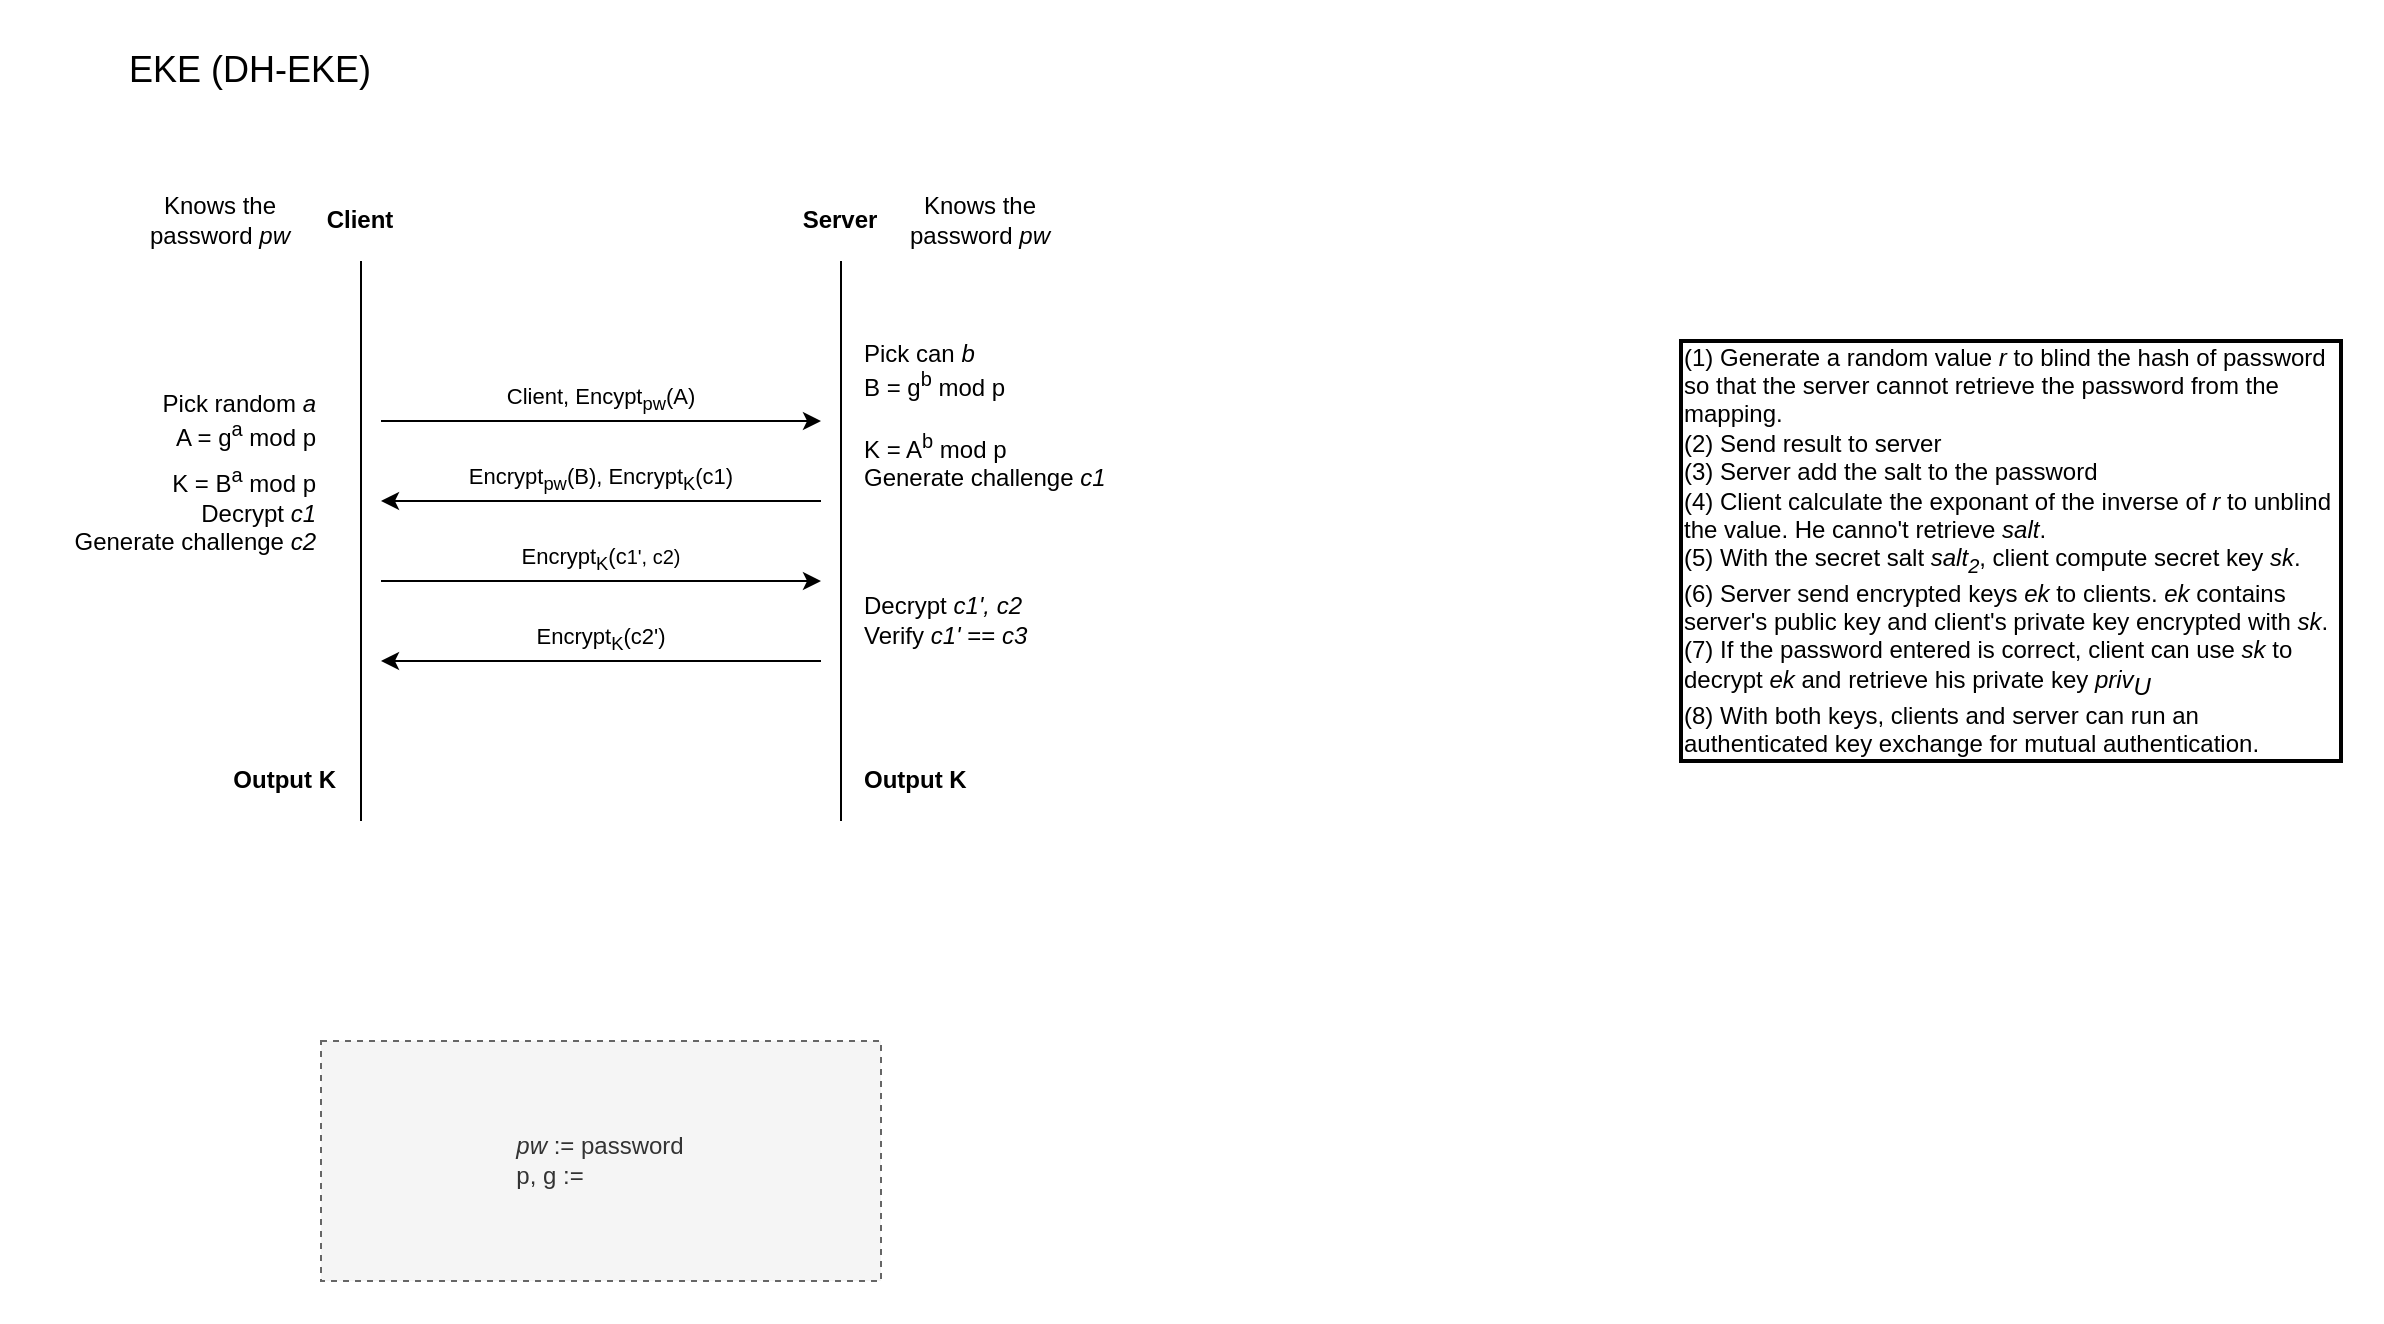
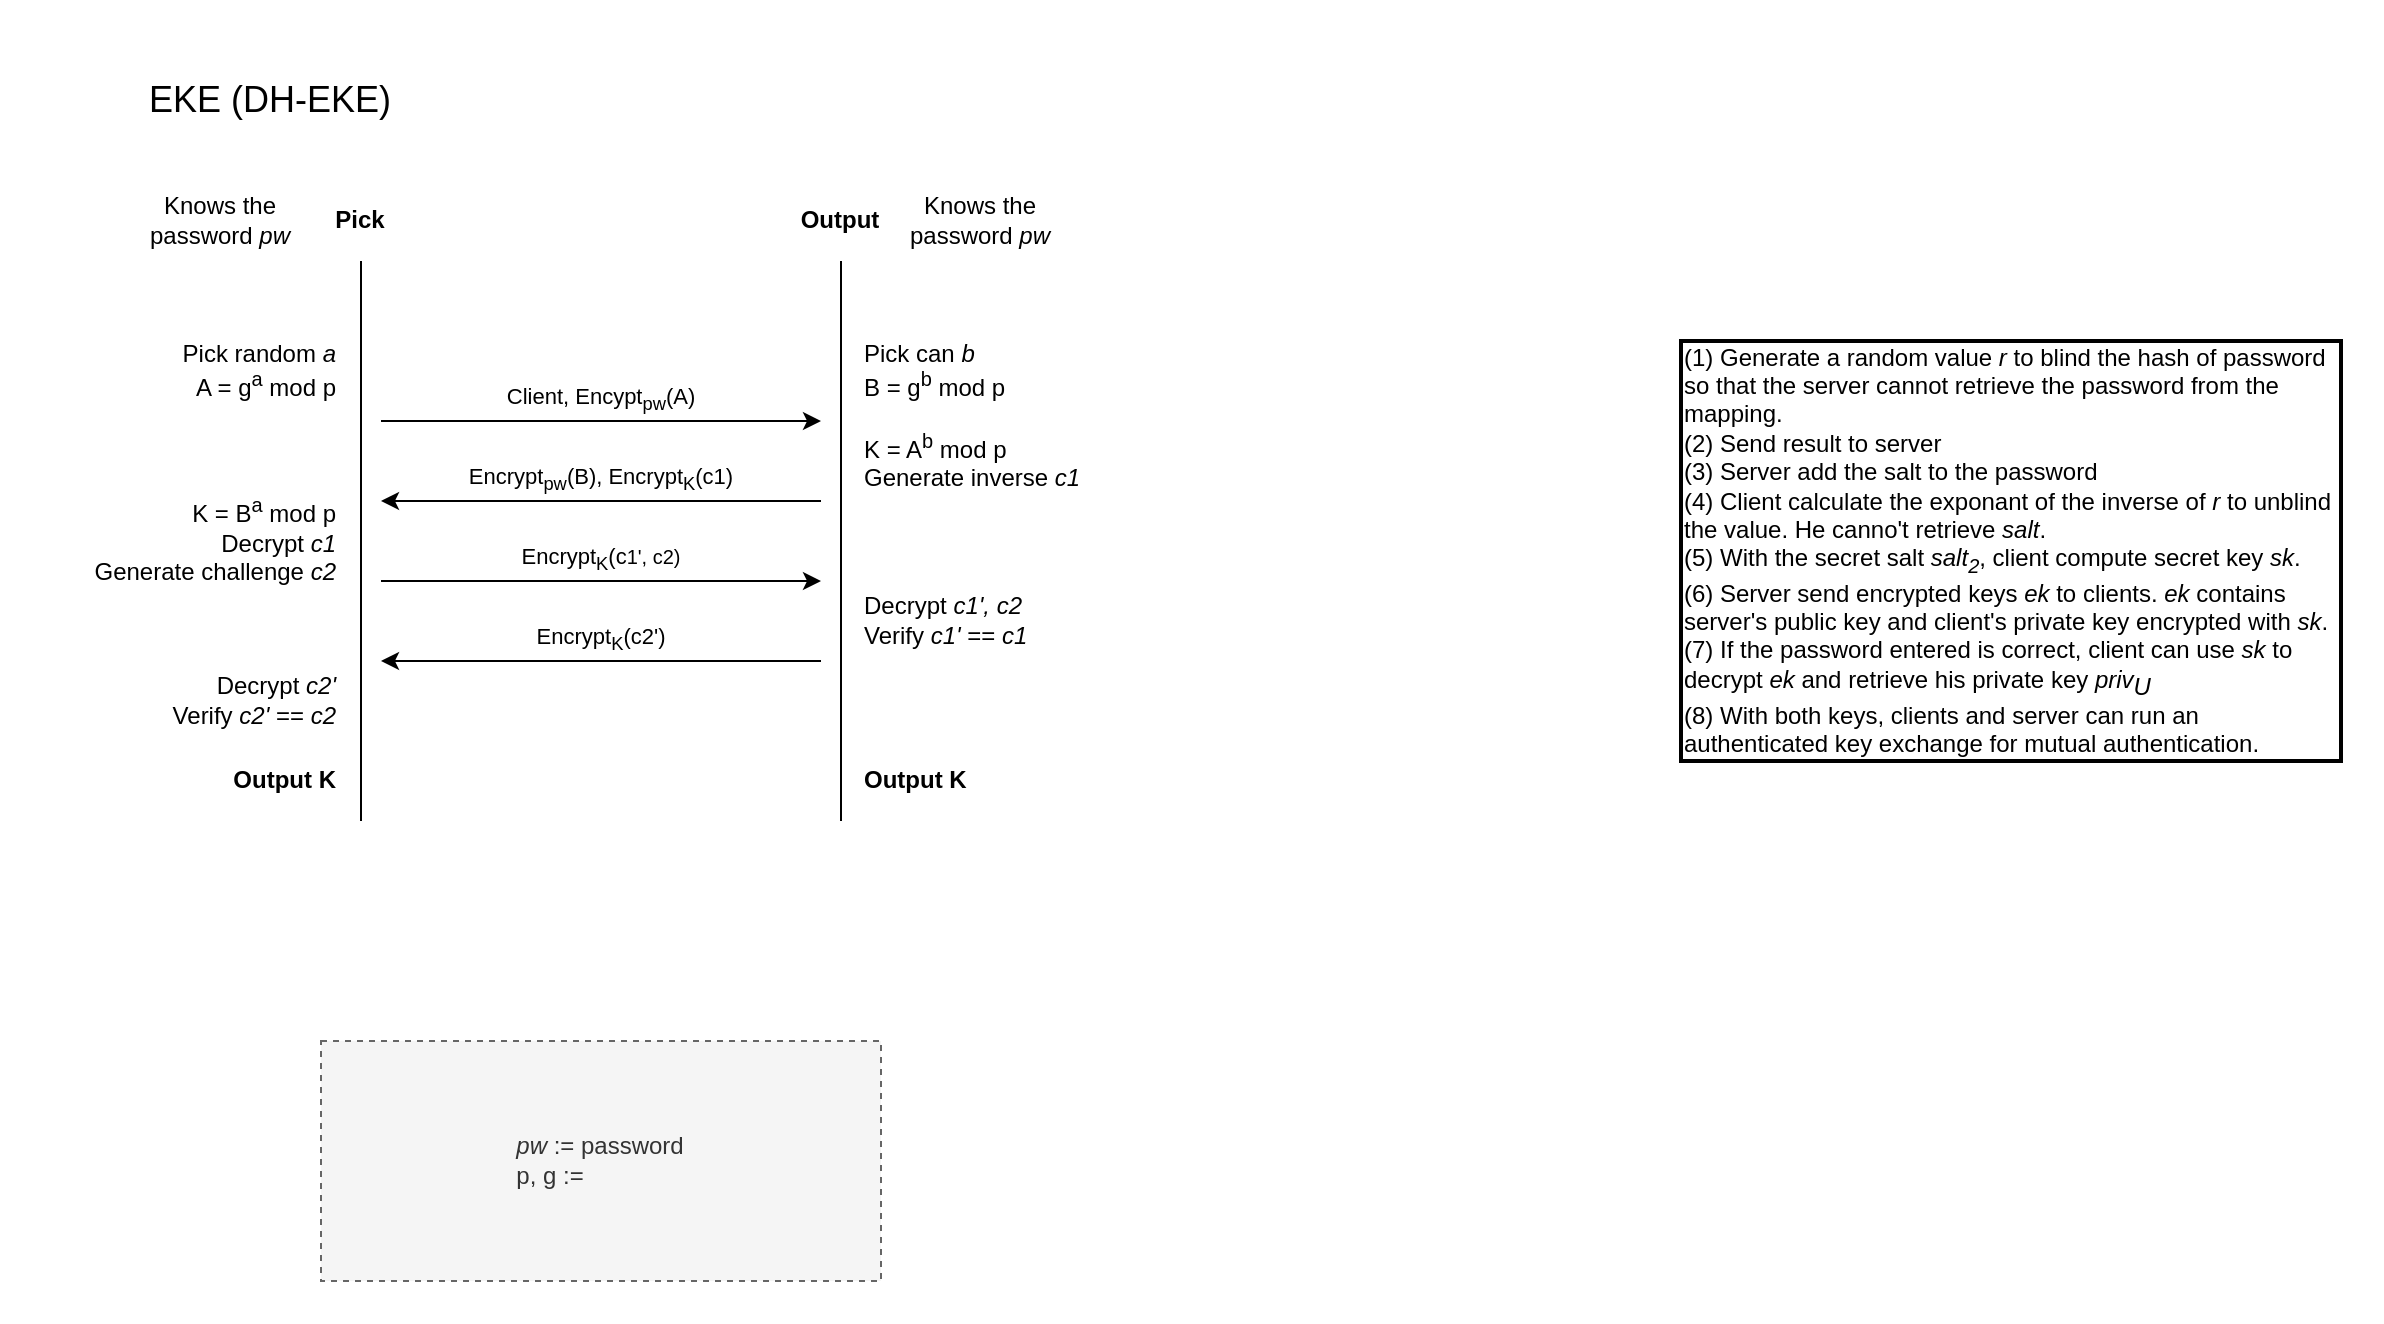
(251, 71) -> (271, 101)
(361, 221) -> (361, 221)
(841, 221) -> (841, 221)
(241, 421) -> (261, 371)
(993, 461) -> (983, 461)
(191, 511) -> (211, 541)
(957, 621) -> (957, 621)
none -> (251, 701)
